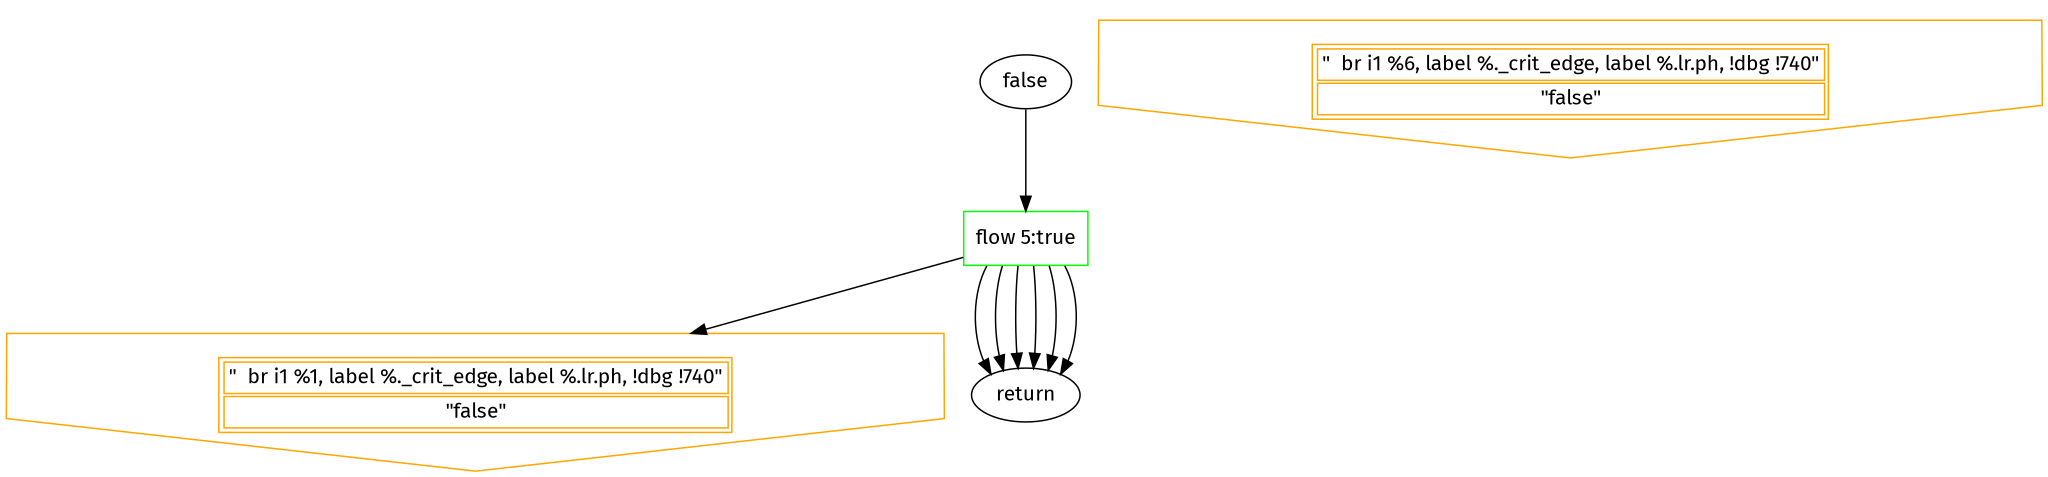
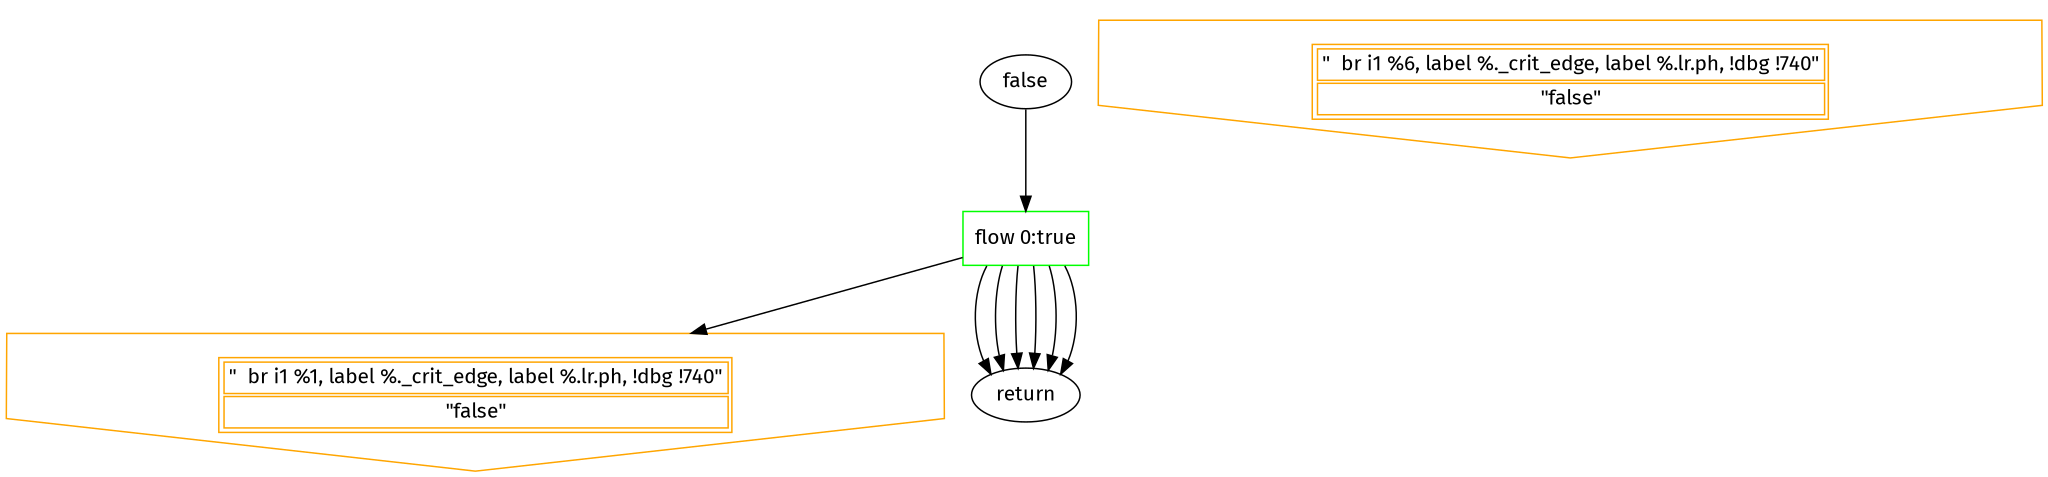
(1026, 238) -> (1026, 238)
